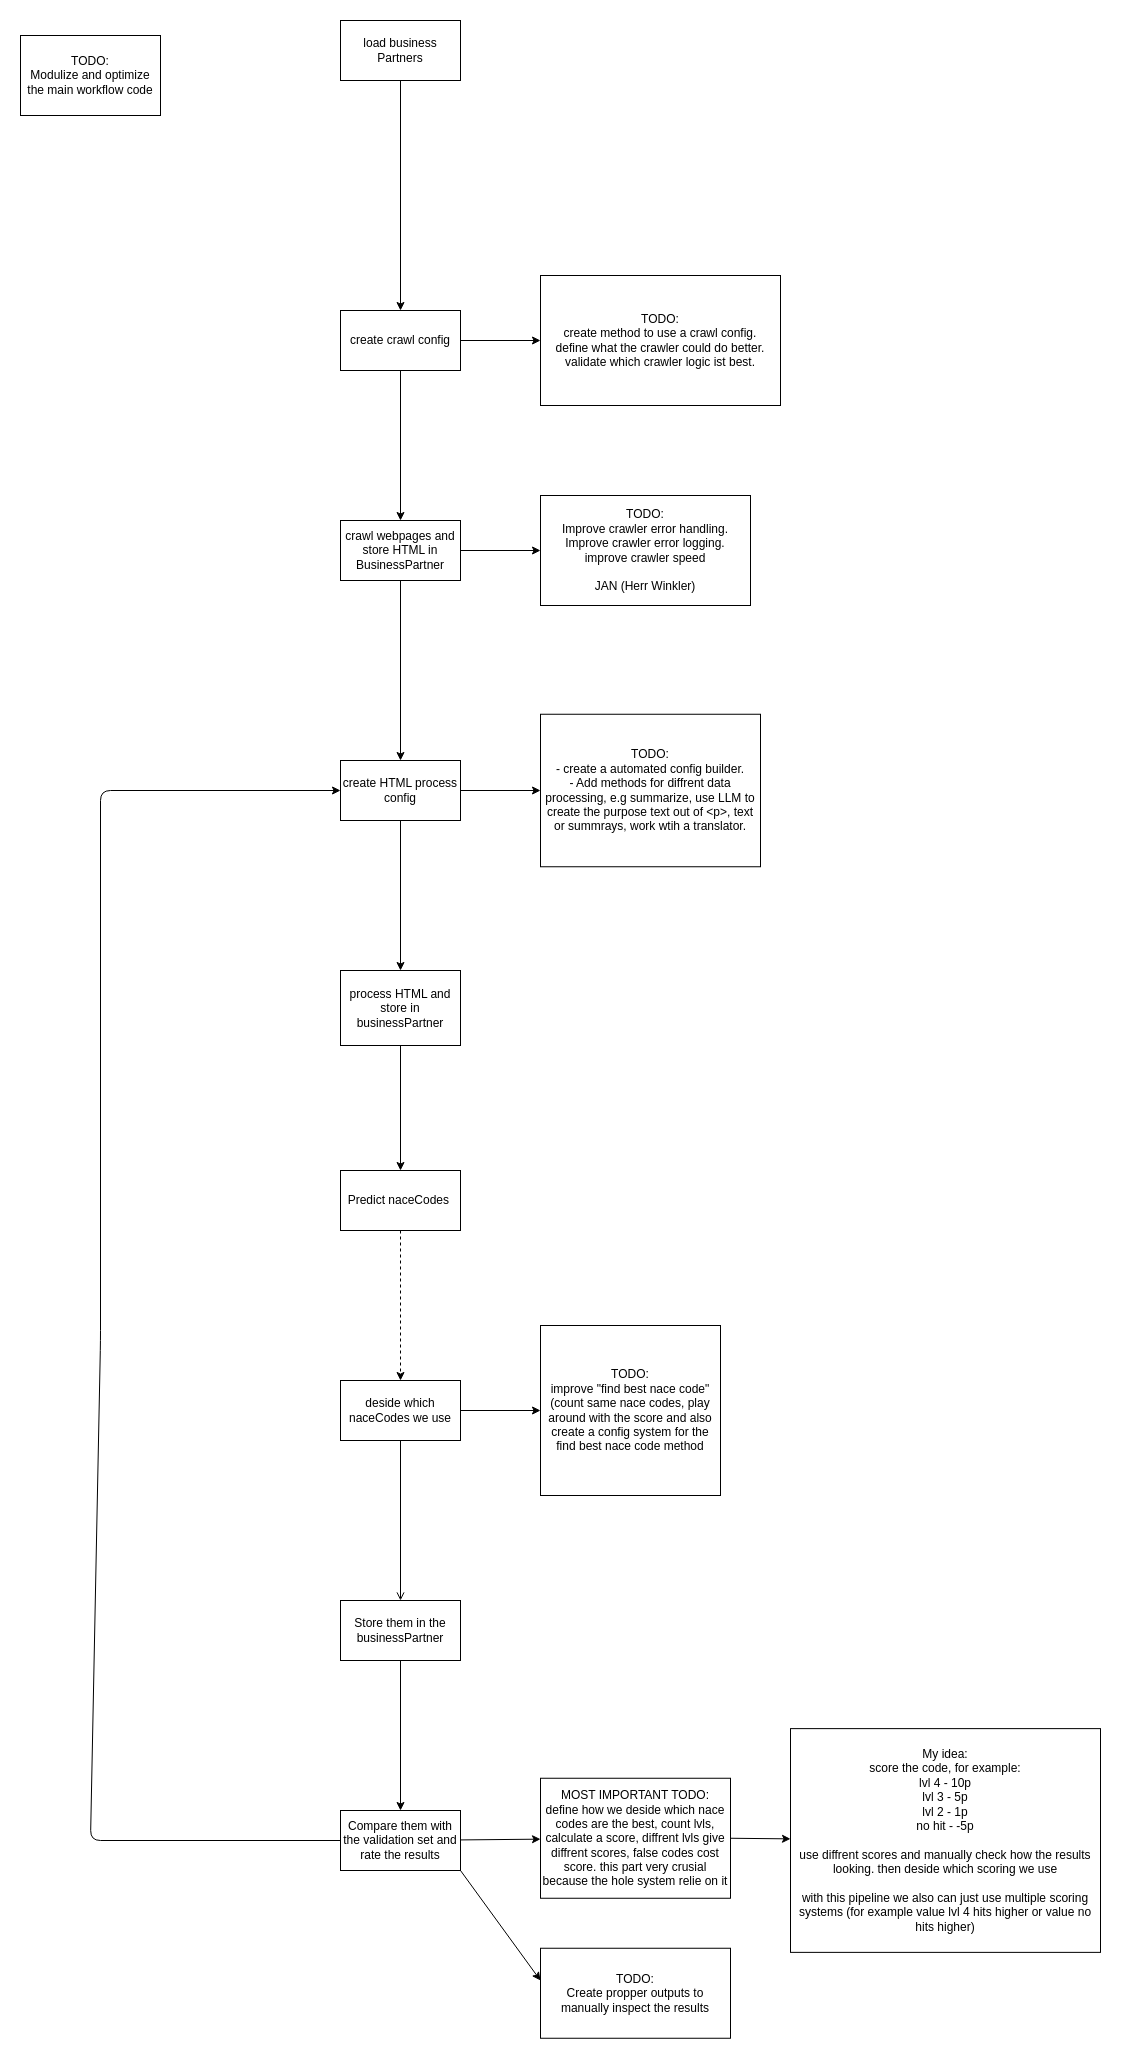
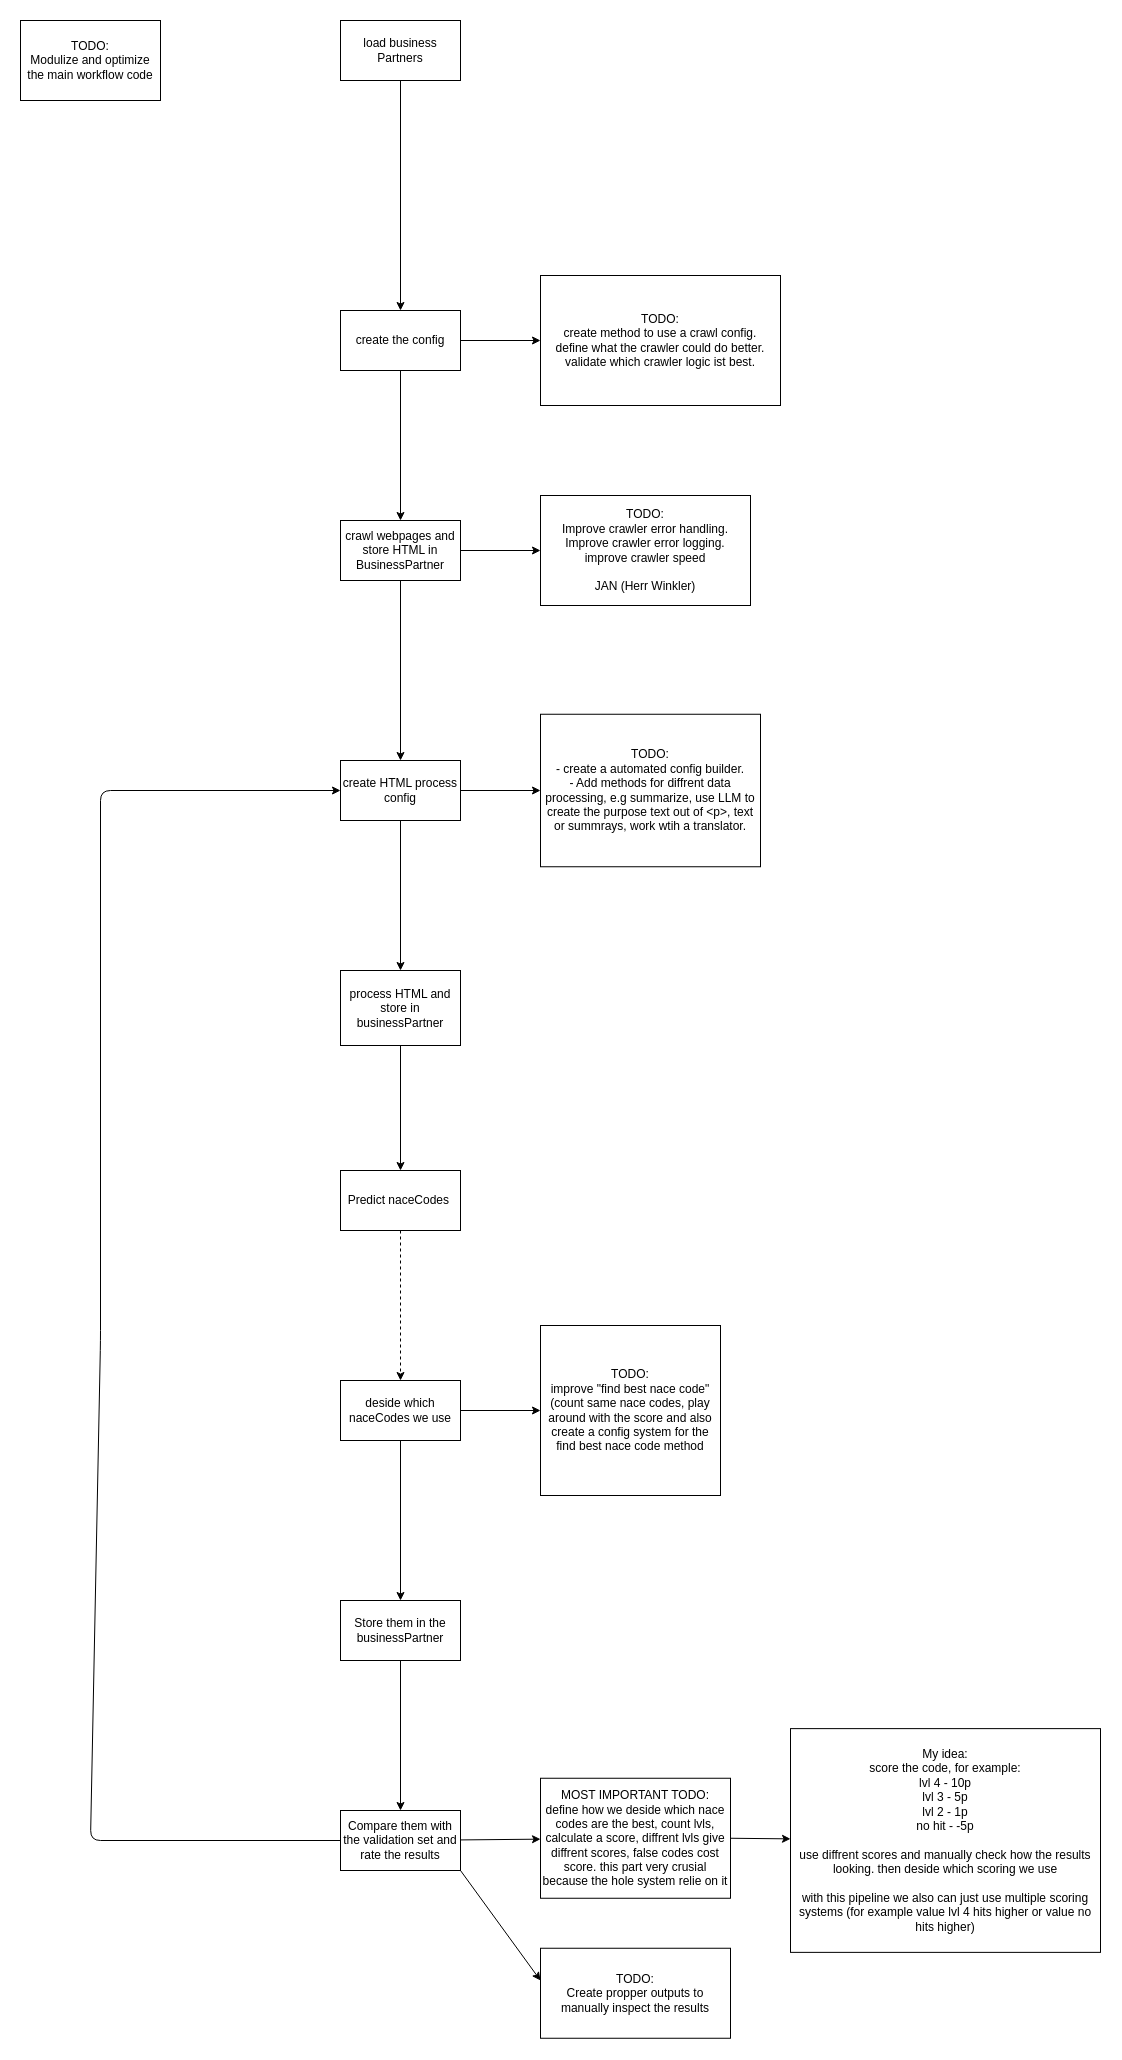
(91, 76) -> (91, 61)
(401, 341) -> (401, 341)
(401, 1594) -> (401, 1592)
